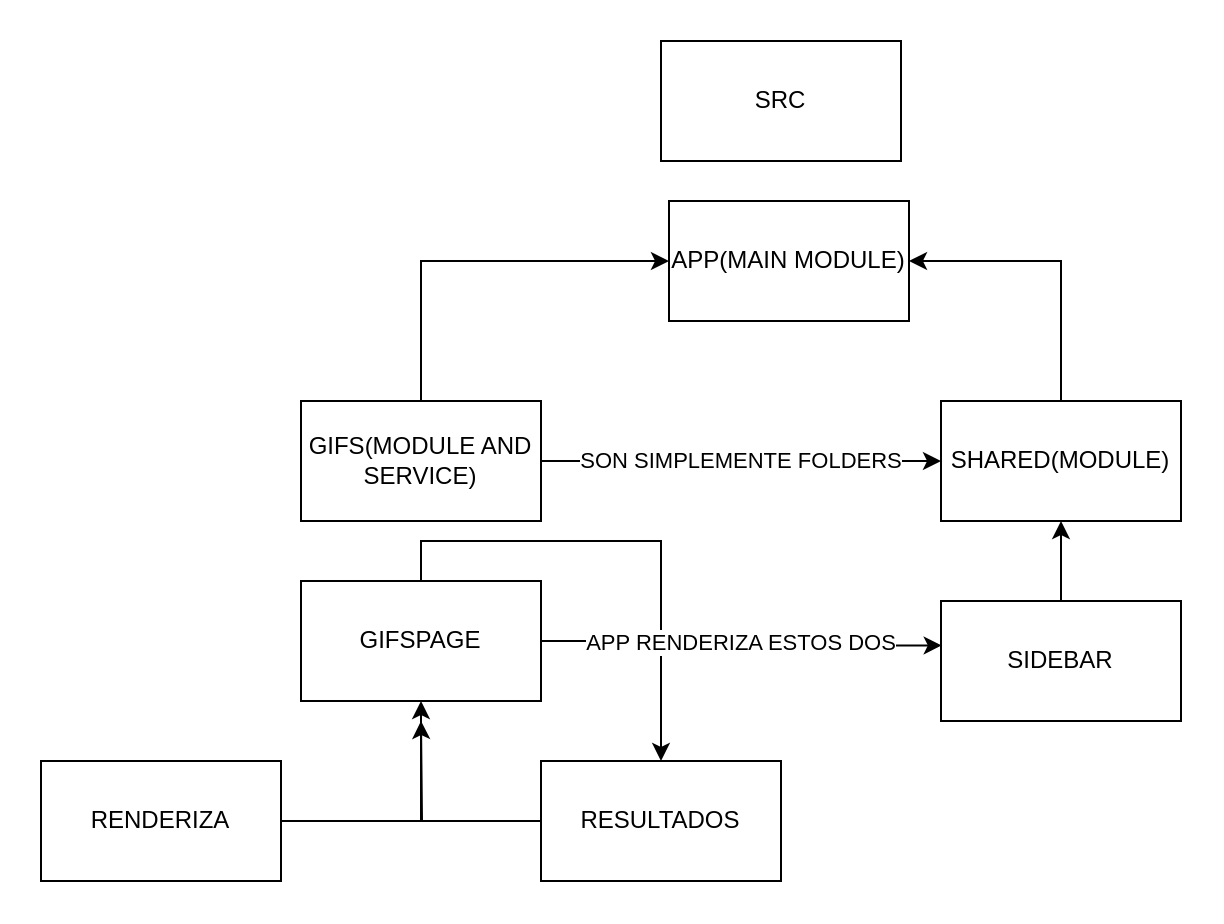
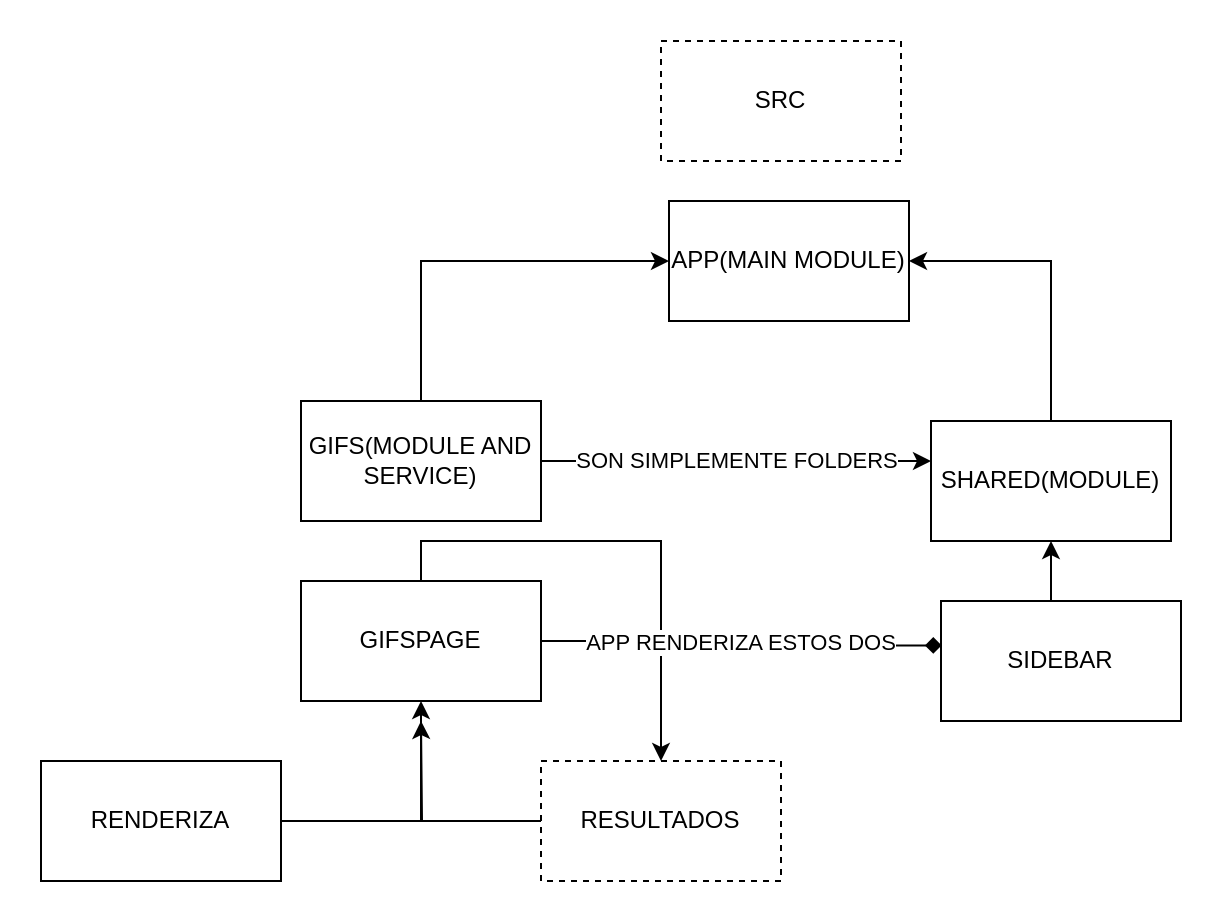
(781, 101) -> (781, 101)
(1061, 461) -> (1051, 481)
(926, 645) -> (925, 645)
(661, 821) -> (661, 821)
